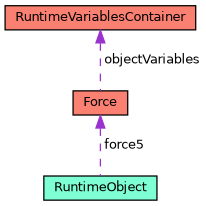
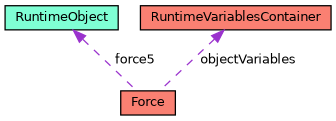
(100, 152) -> (110, 65)
